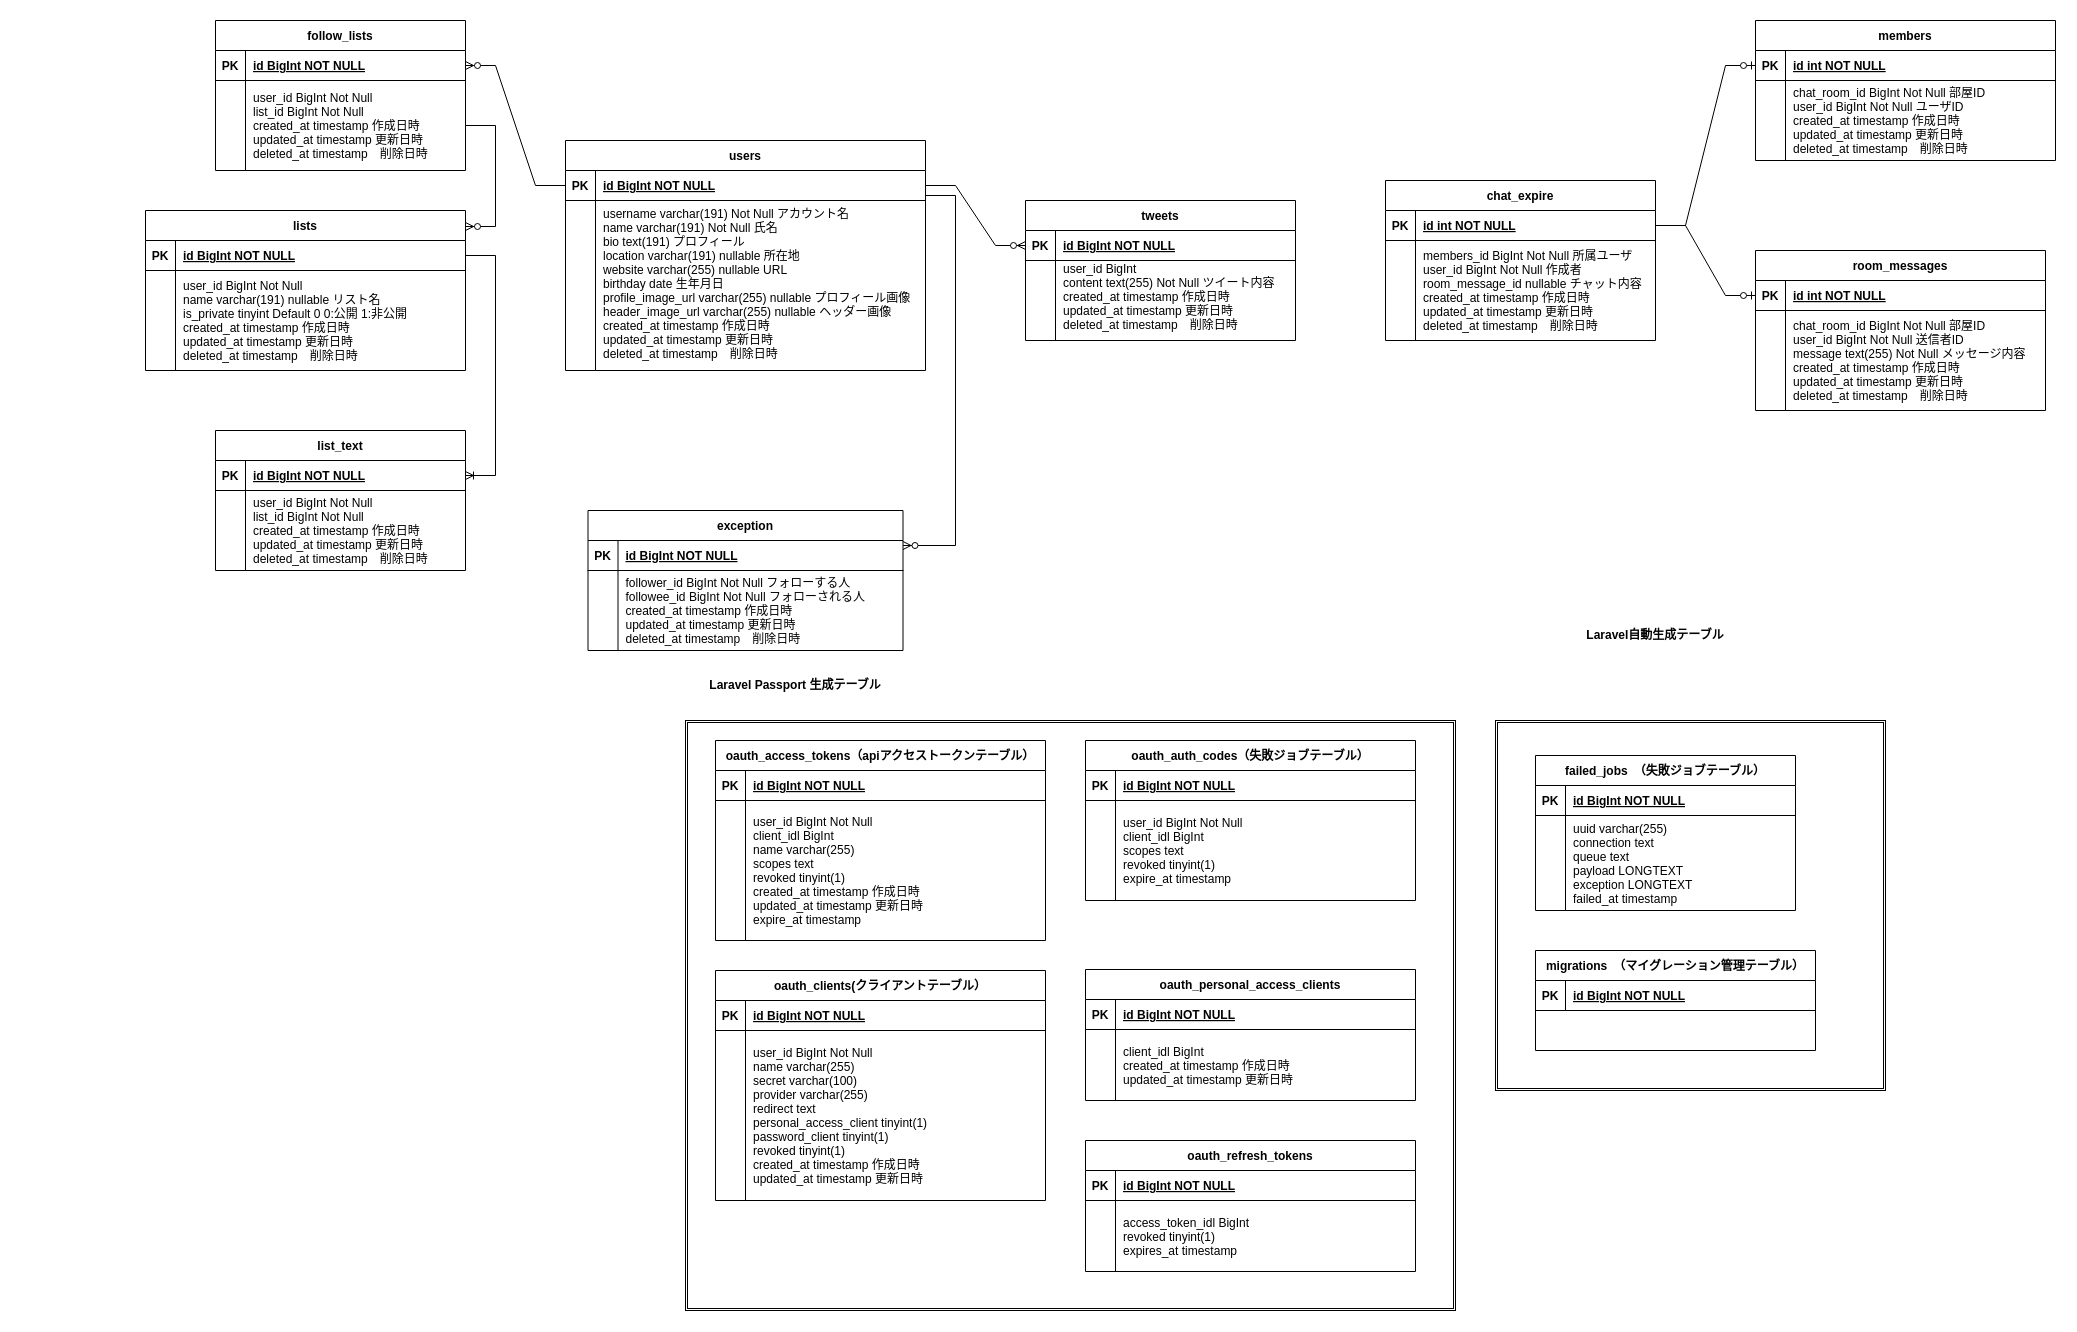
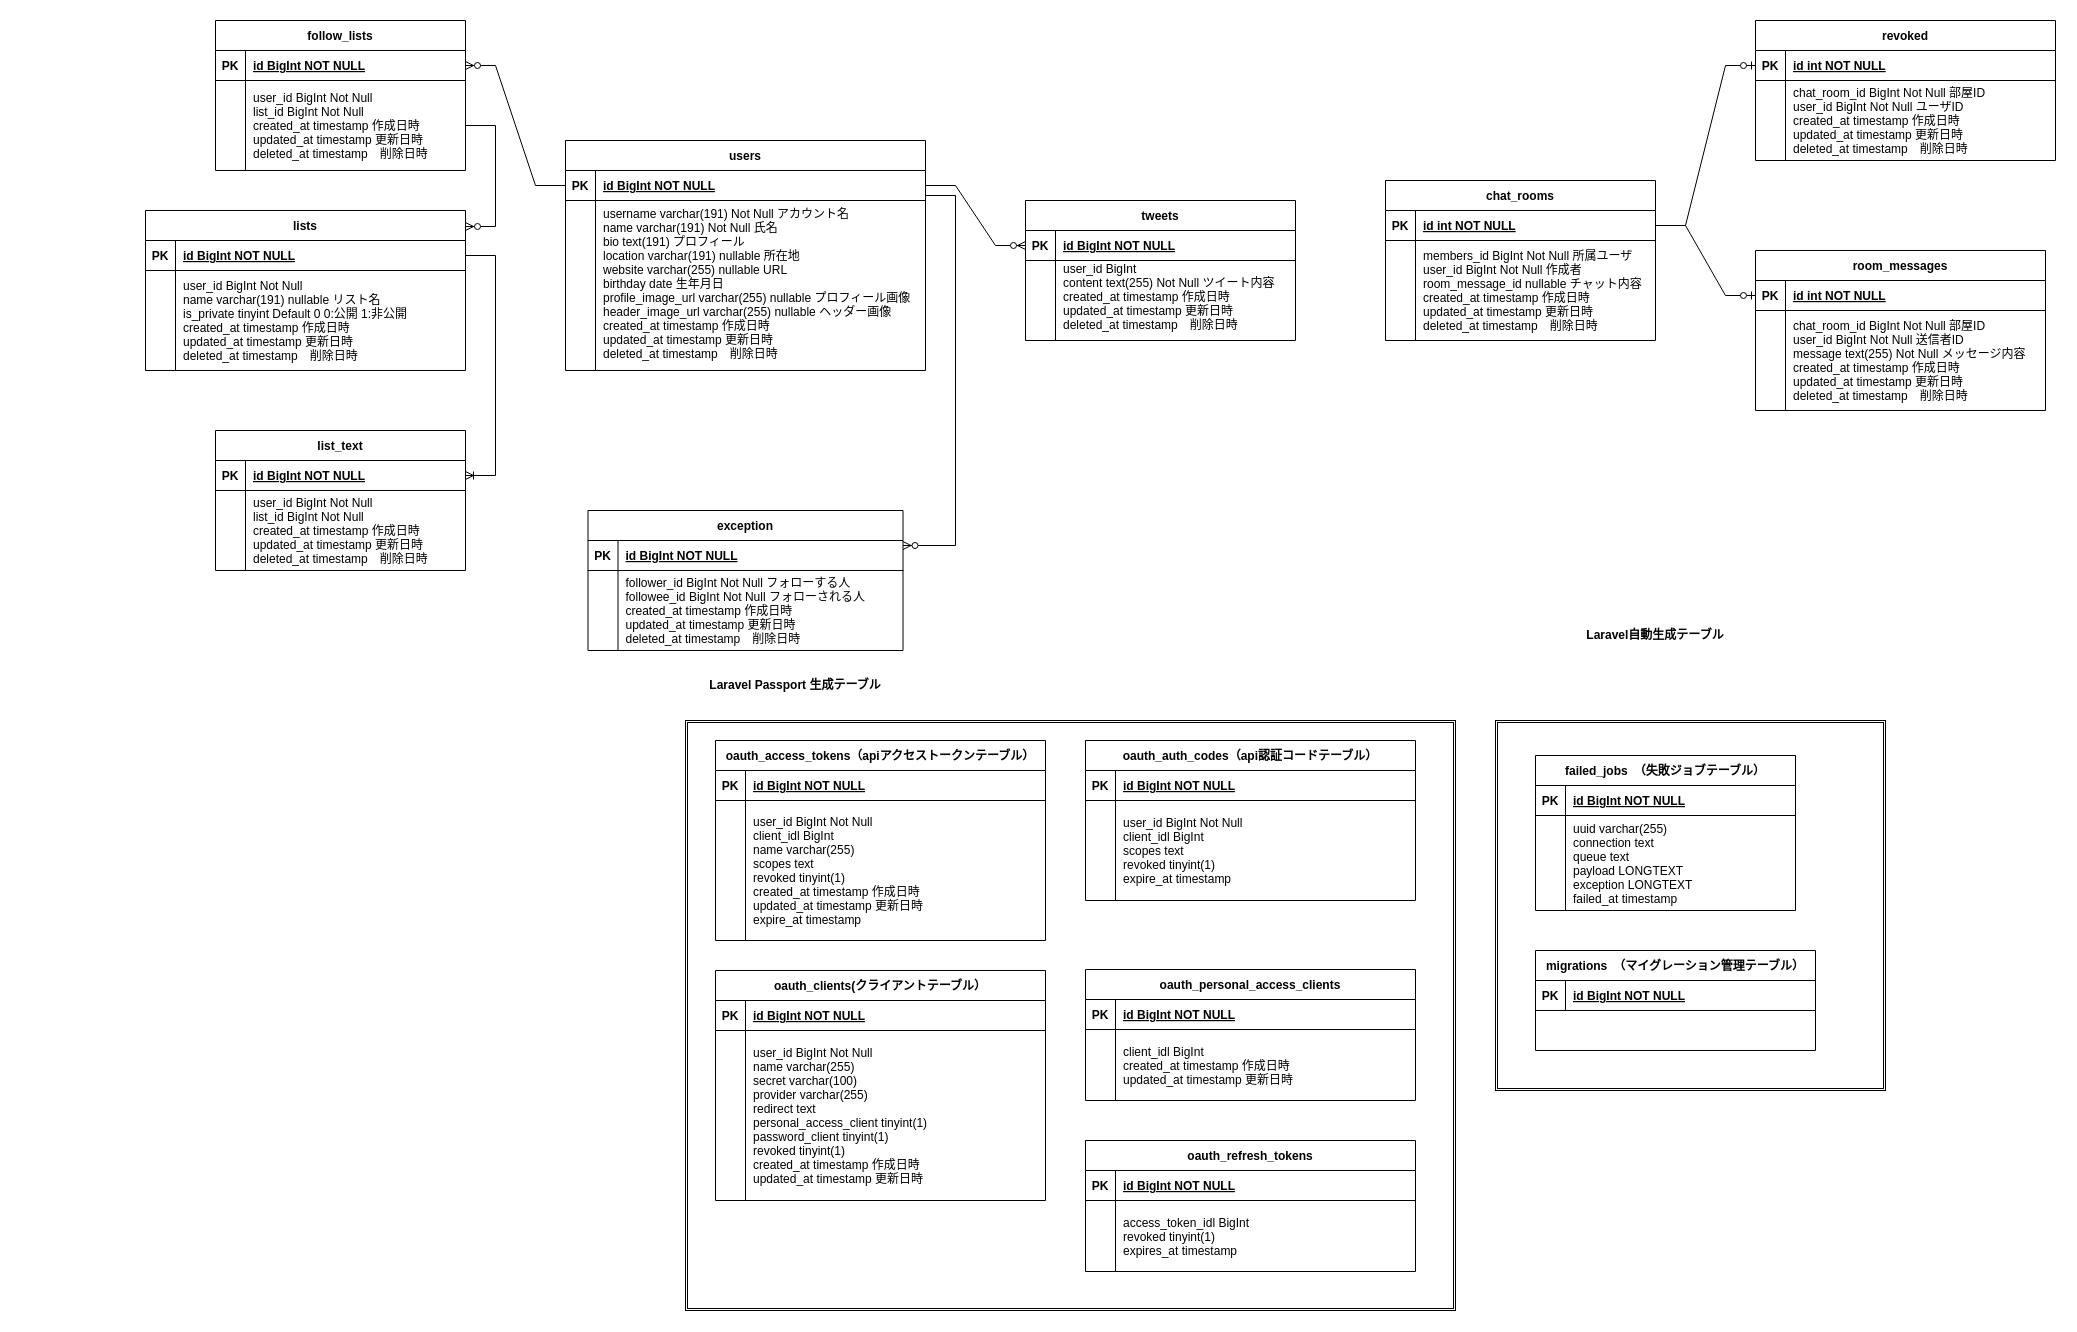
(1905, 36) -> (1905, 36)
(1520, 196) -> (1520, 196)
(1250, 756) -> (1250, 756)
